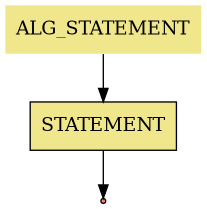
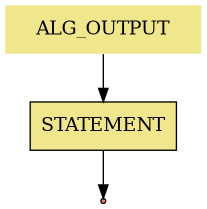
(103, 30) -> (103, 30)
